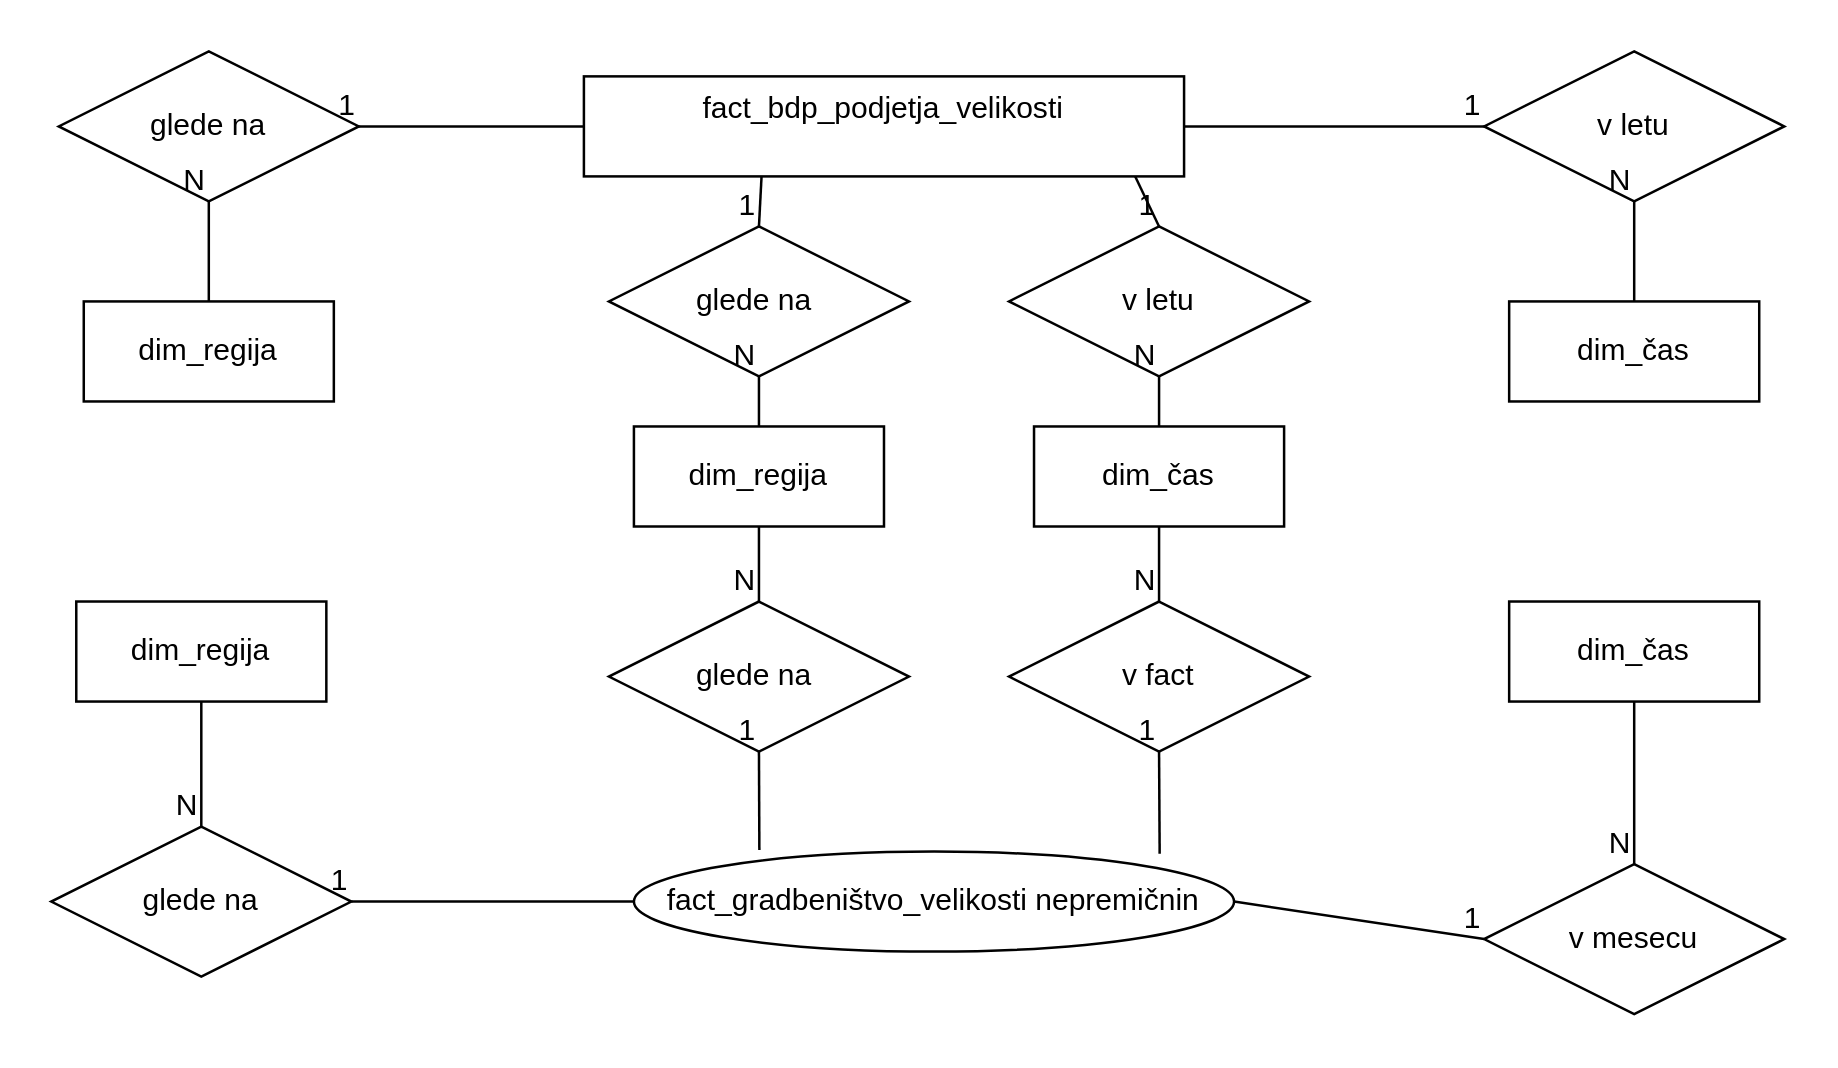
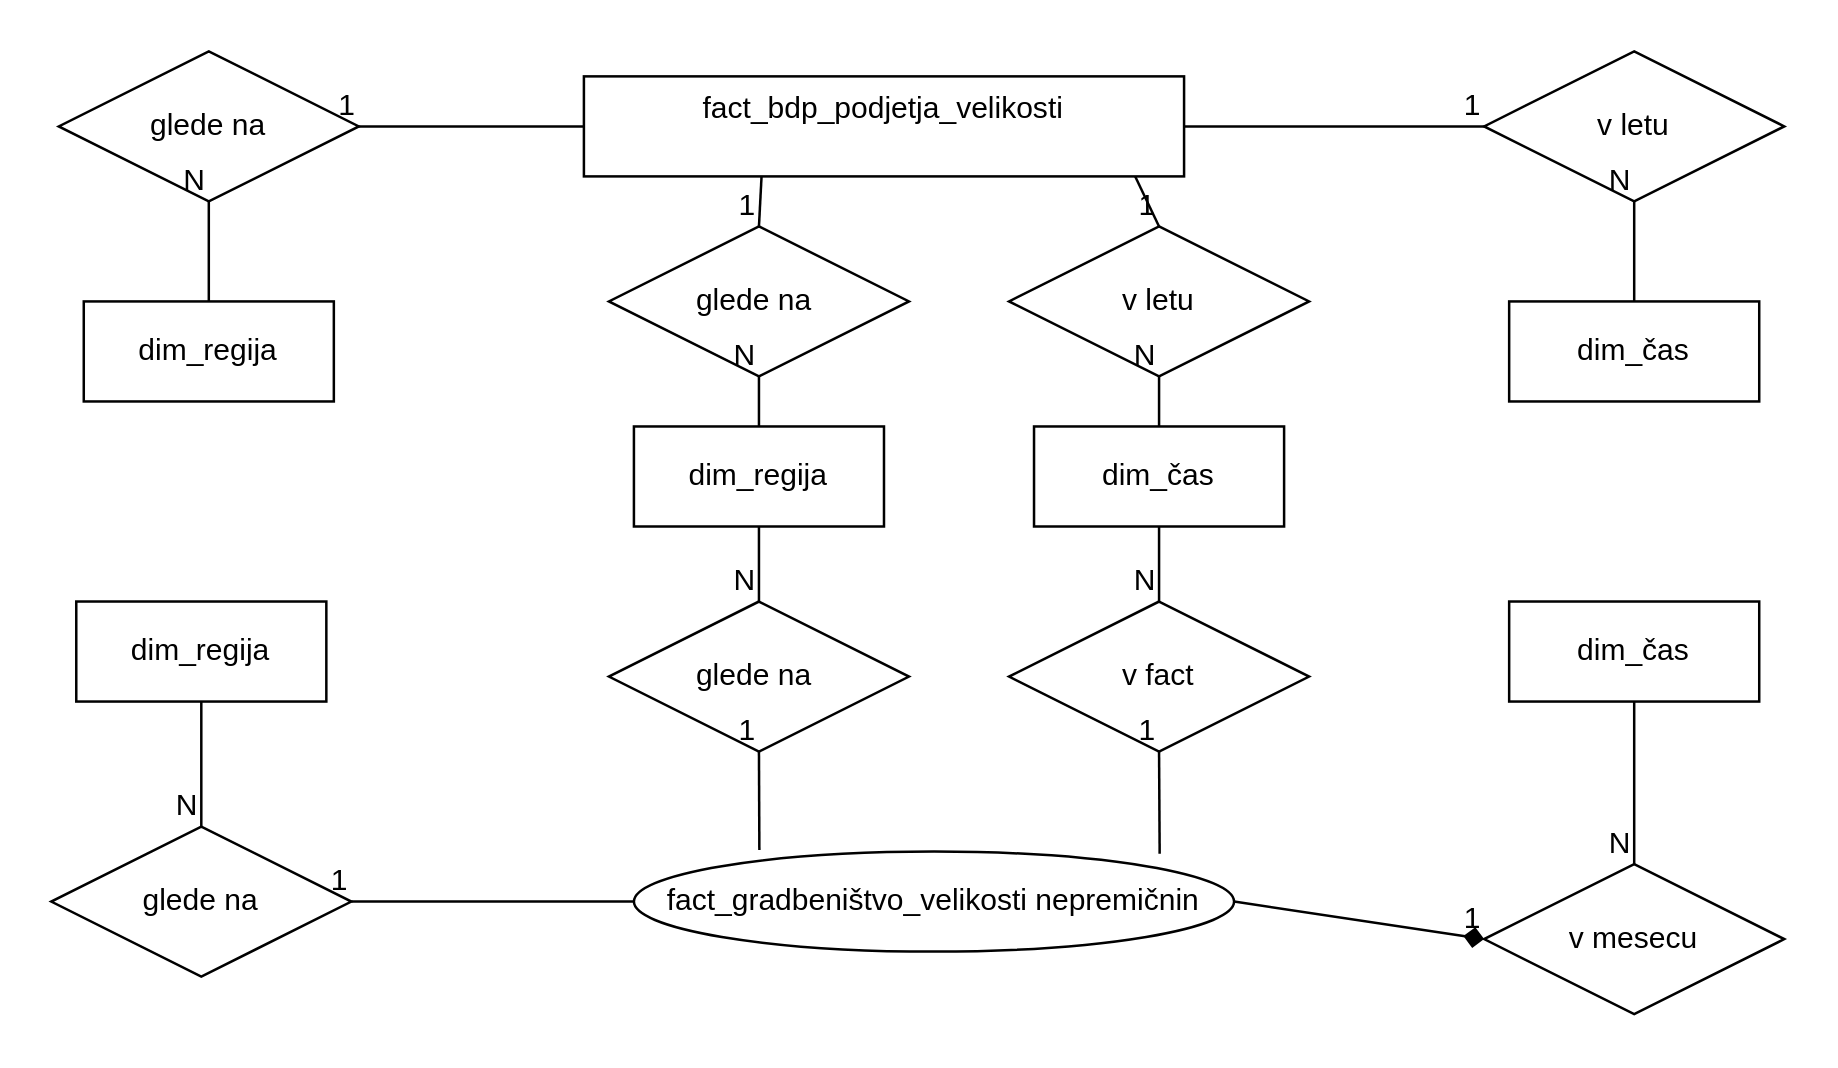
(1473, 937) -> (1464, 936)
